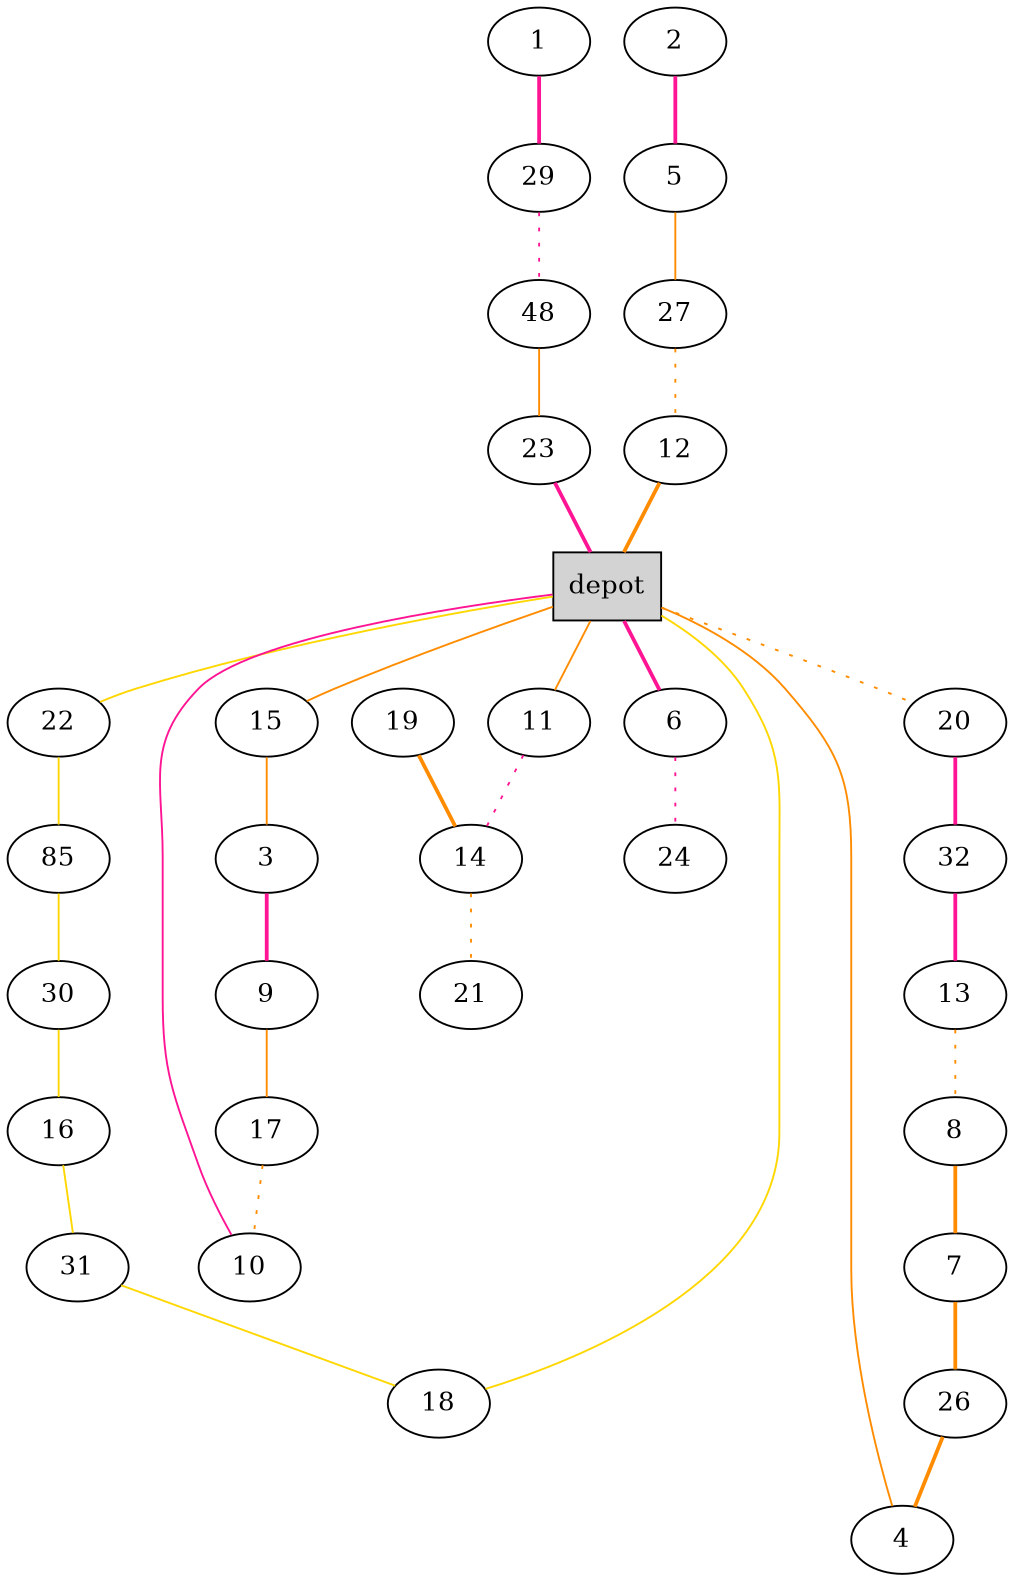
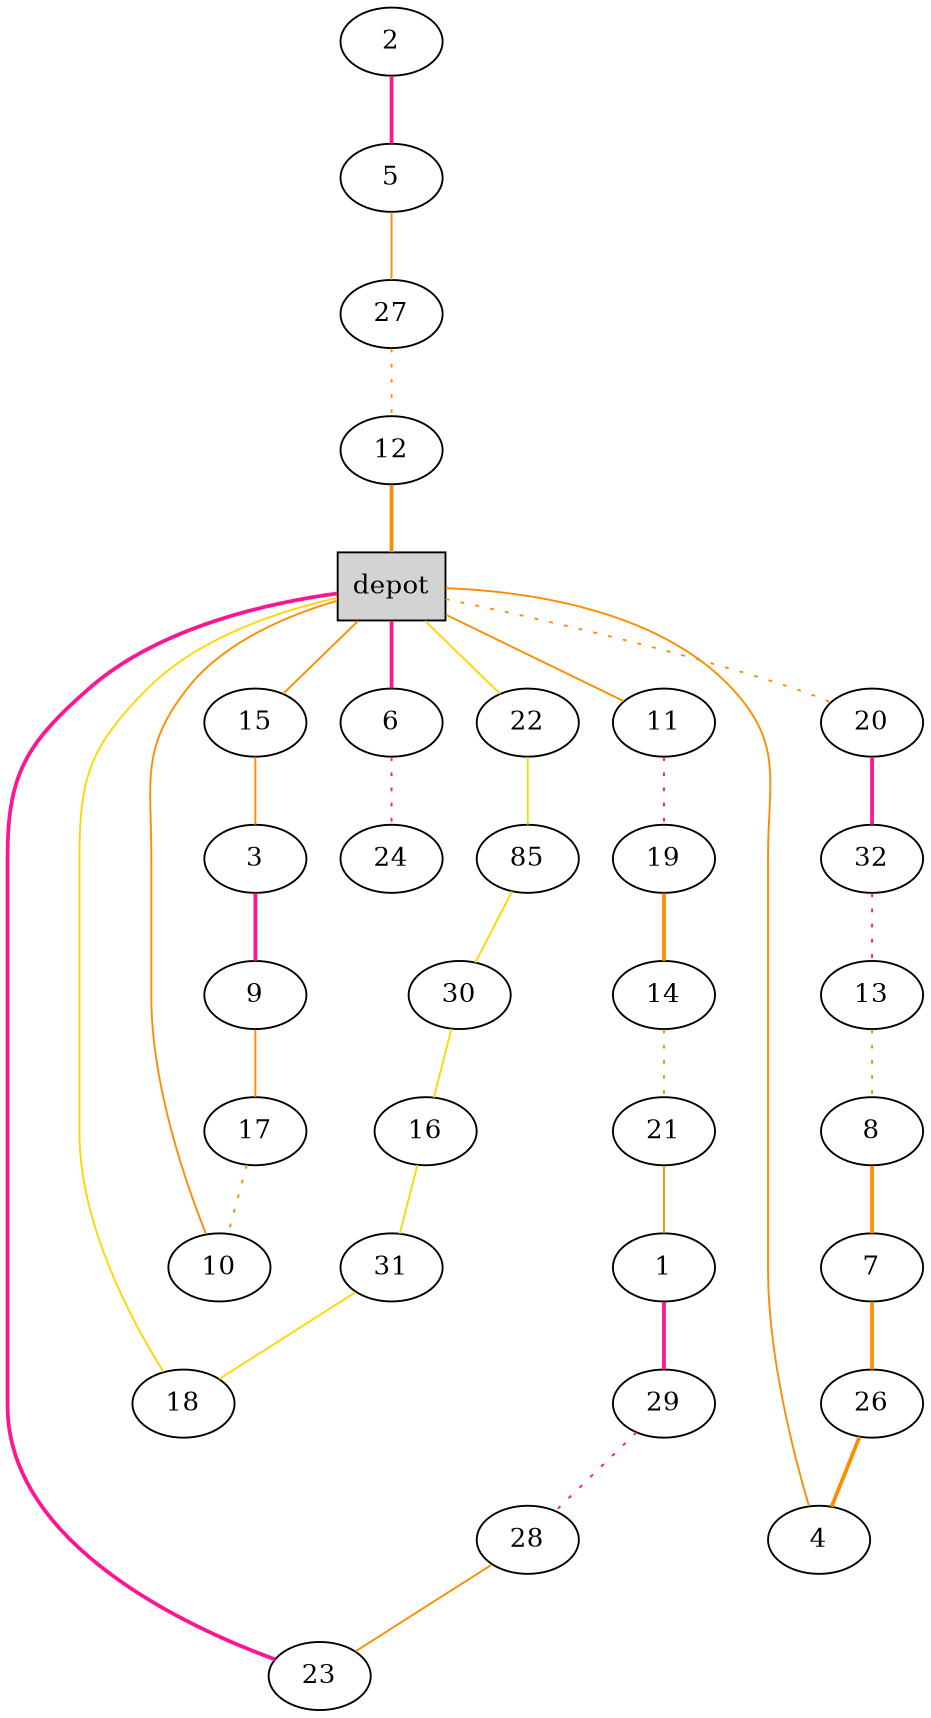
(539, 314) -> (528, 1540)
(160, 778) -> (151, 872)
(505, 791) -> (664, 791)
(955, 927) -> (872, 927)
none -> (664, 1200)
